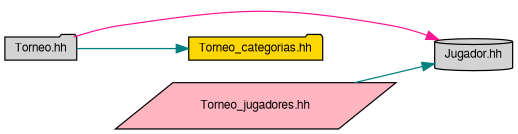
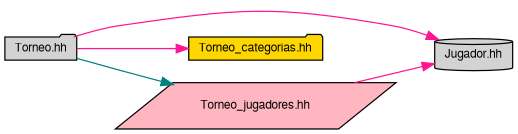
(127, 49) -> (127, 49)
none -> (119, 70)
(388, 75) -> (388, 75)
